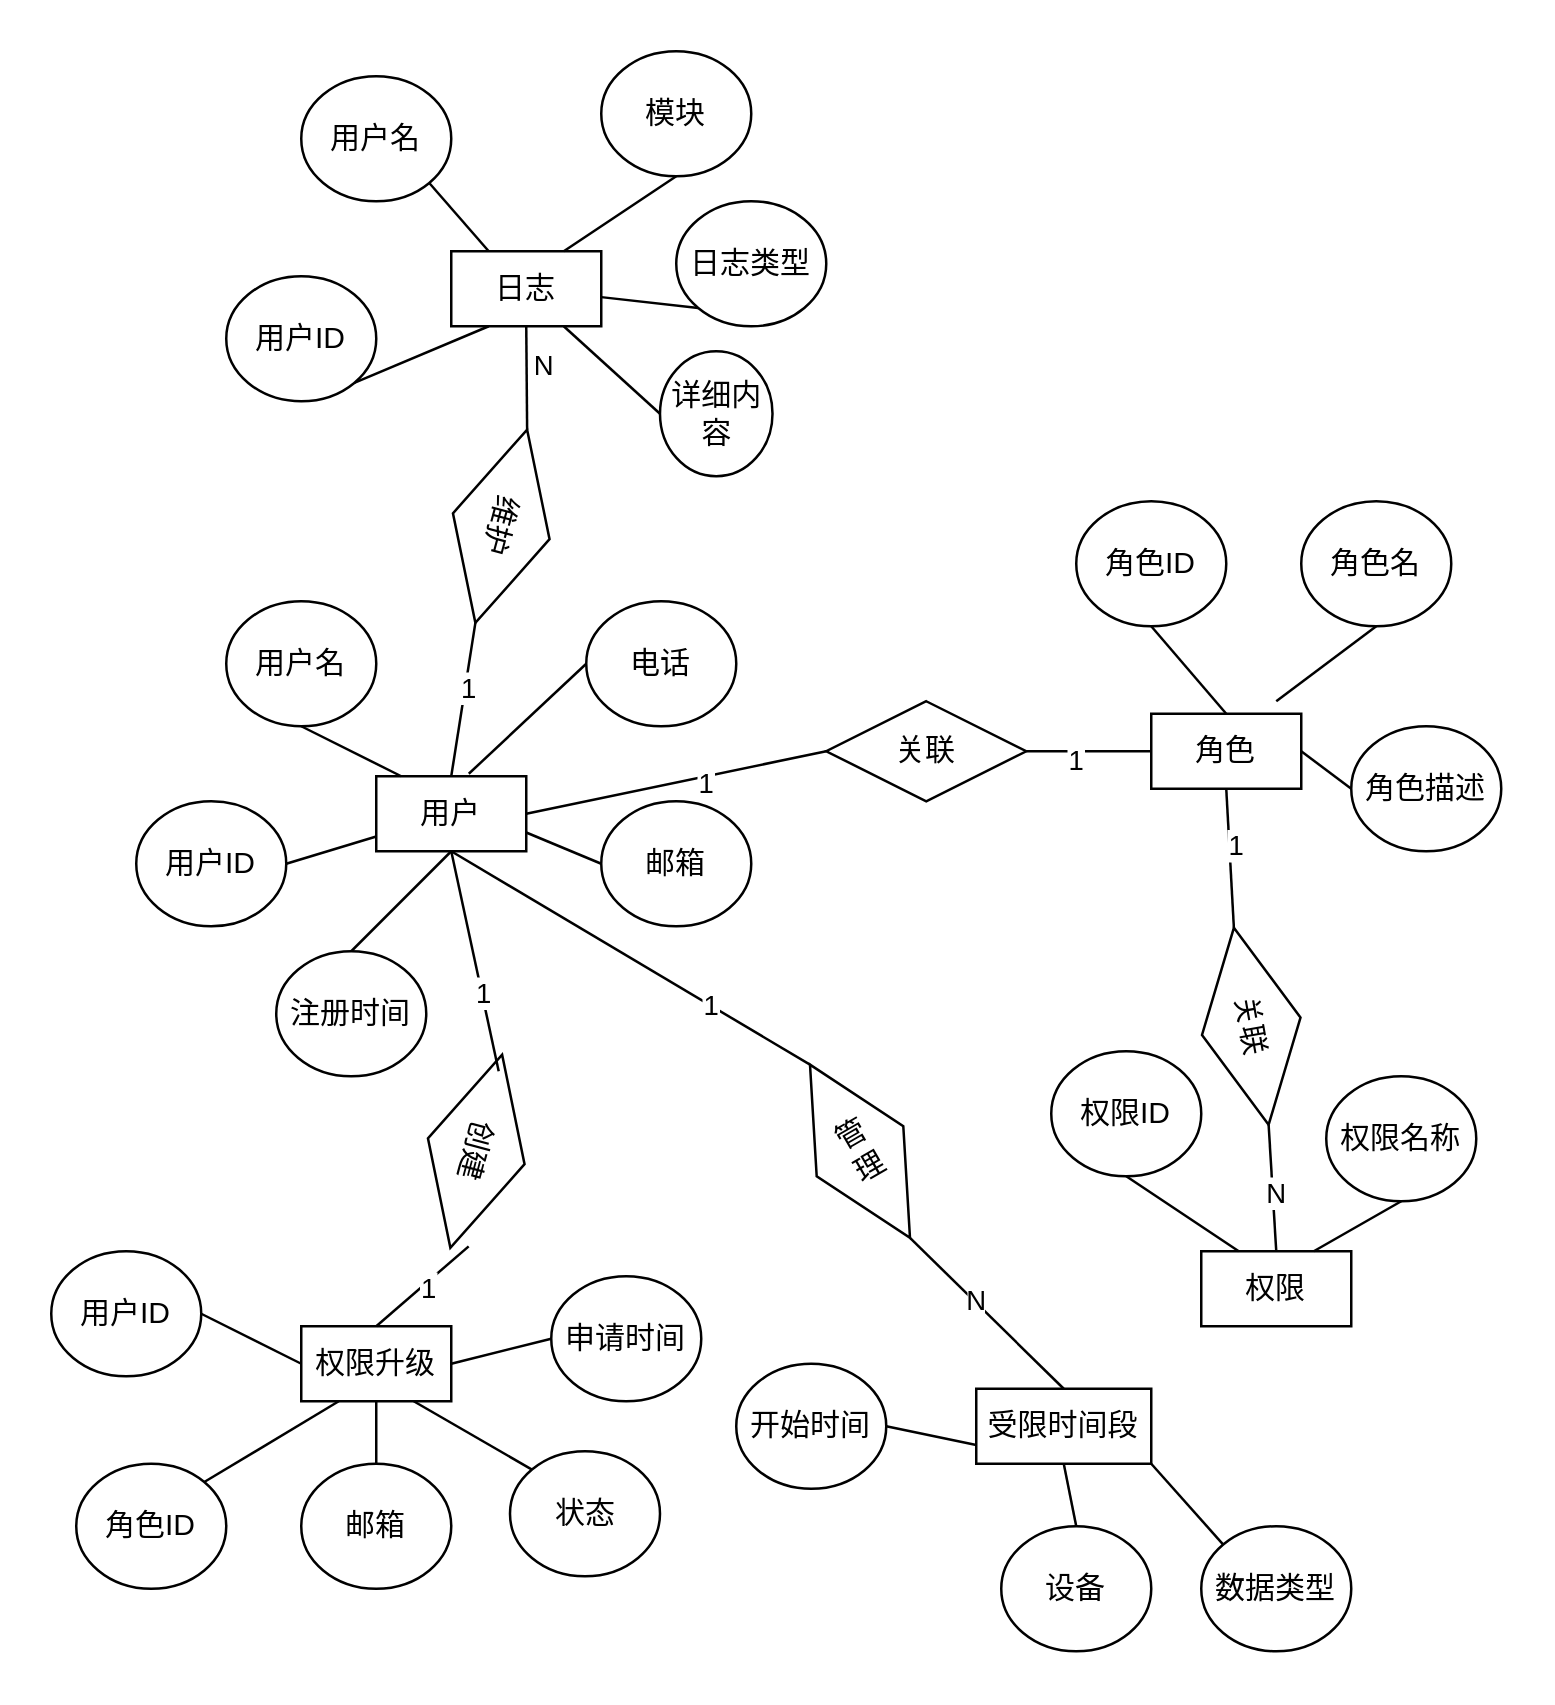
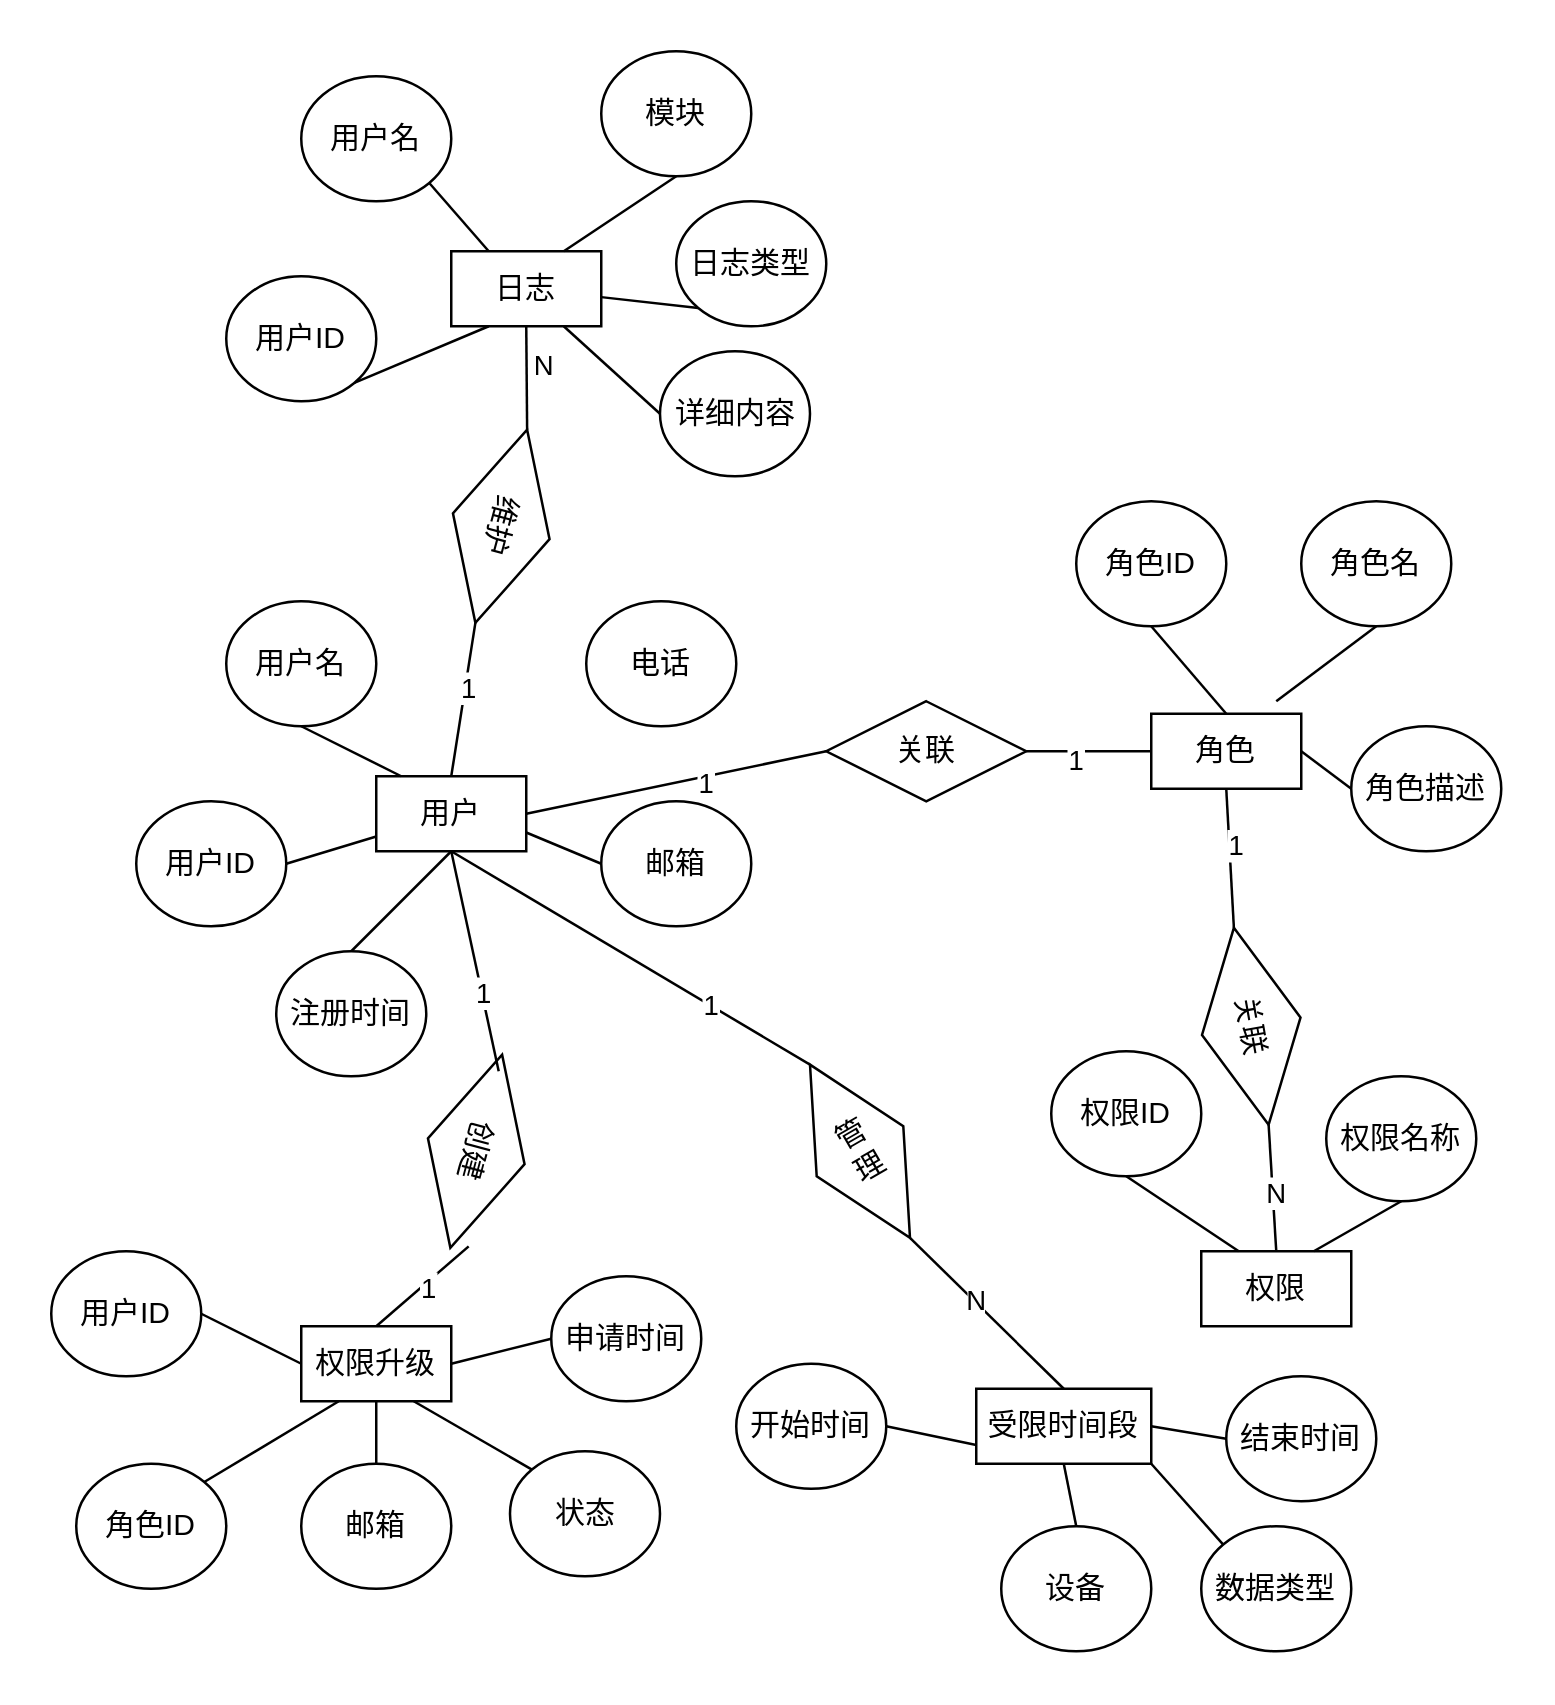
(716, 414) -> (735, 414)
(528, 719) -> none
none -> (1189, 1433)
none -> (1301, 1439)
